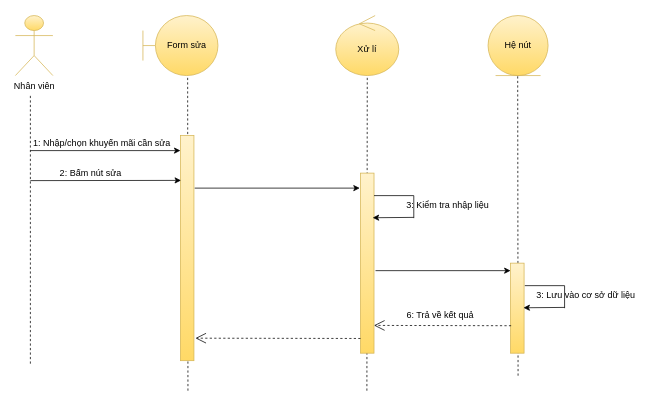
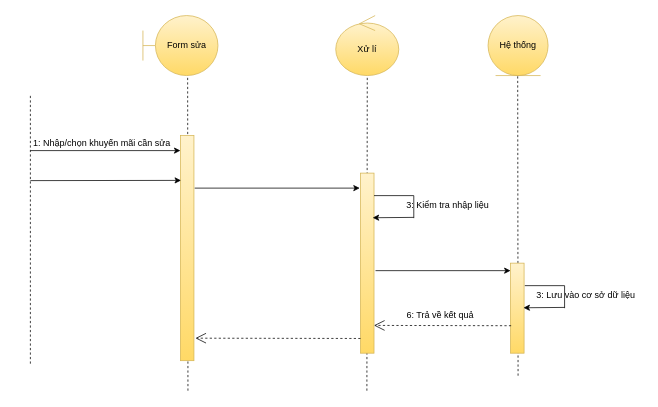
(34, 45) -> none
(518, 45) -> (518, 45)
(90, 173) -> none
